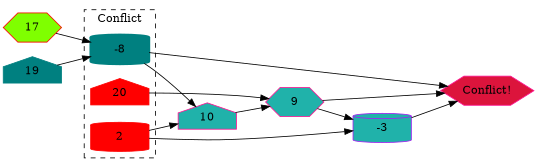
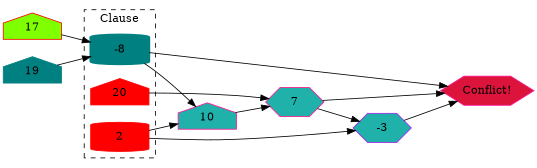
(120, 19) -> (120, 19)
(32, 28) -> (32, 28)
(295, 102) -> (295, 102)
(382, 128) -> (382, 128)
